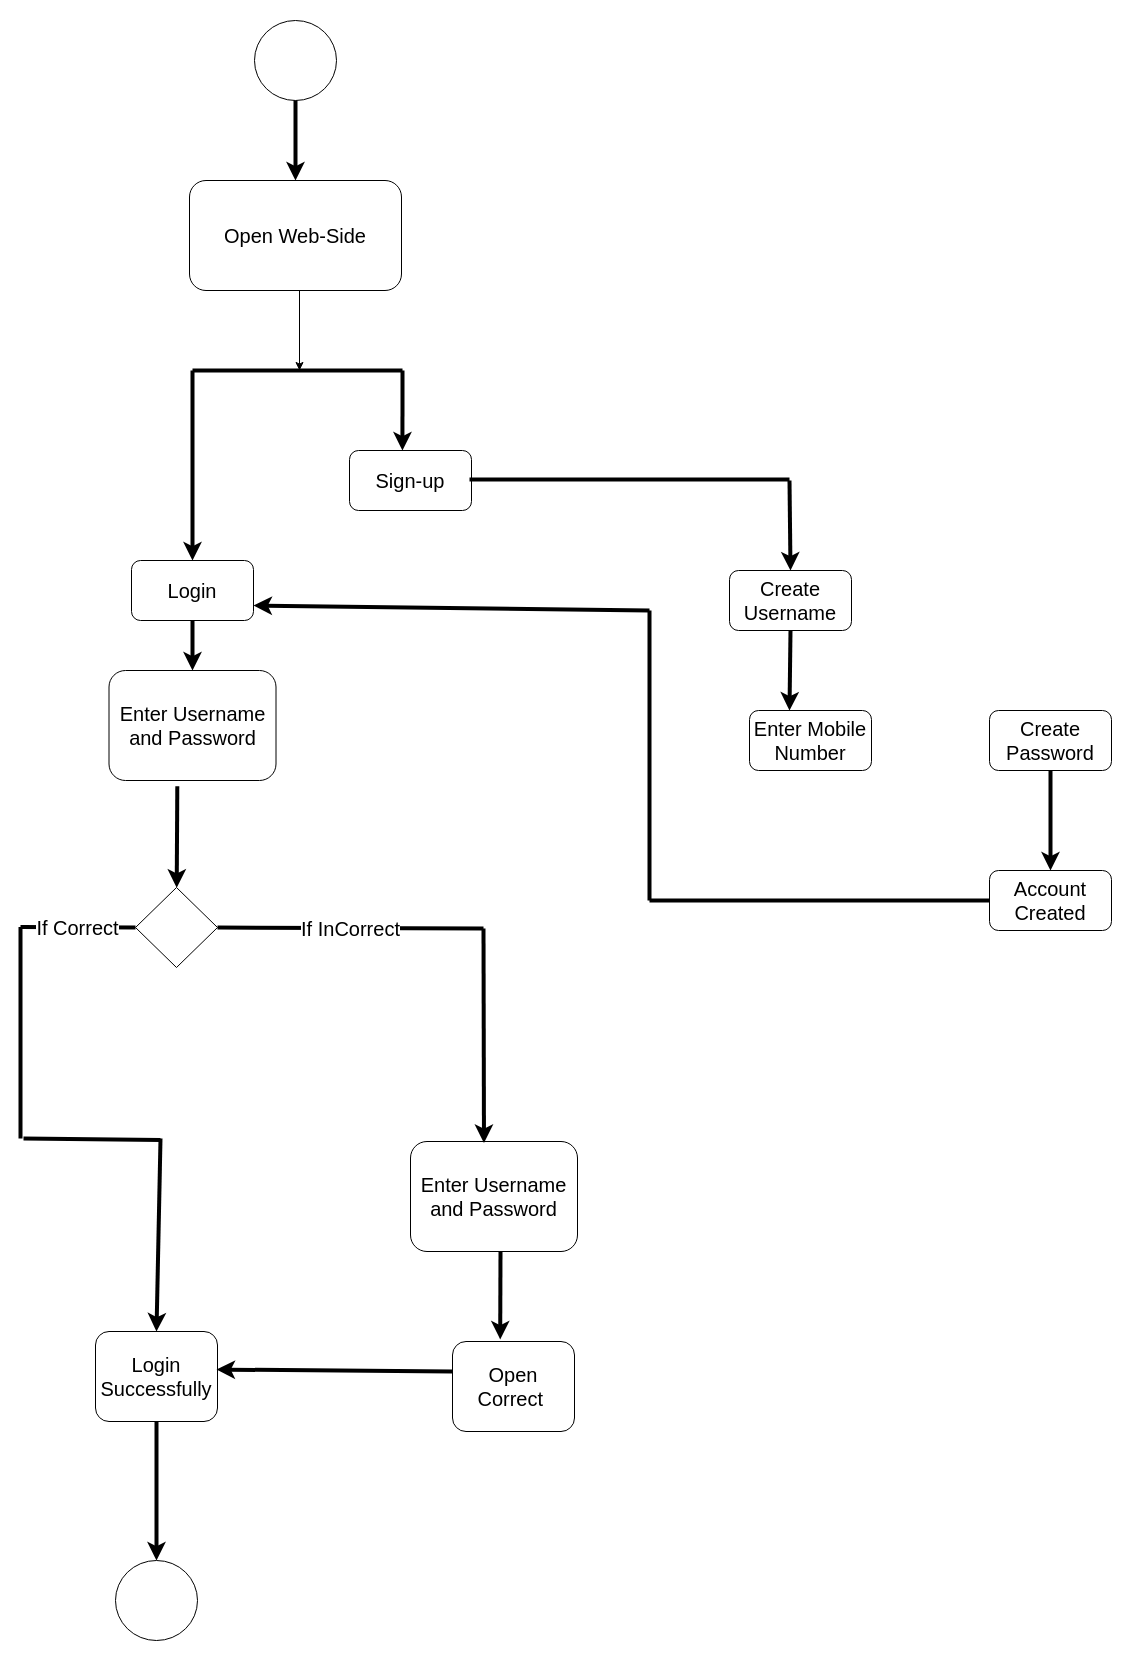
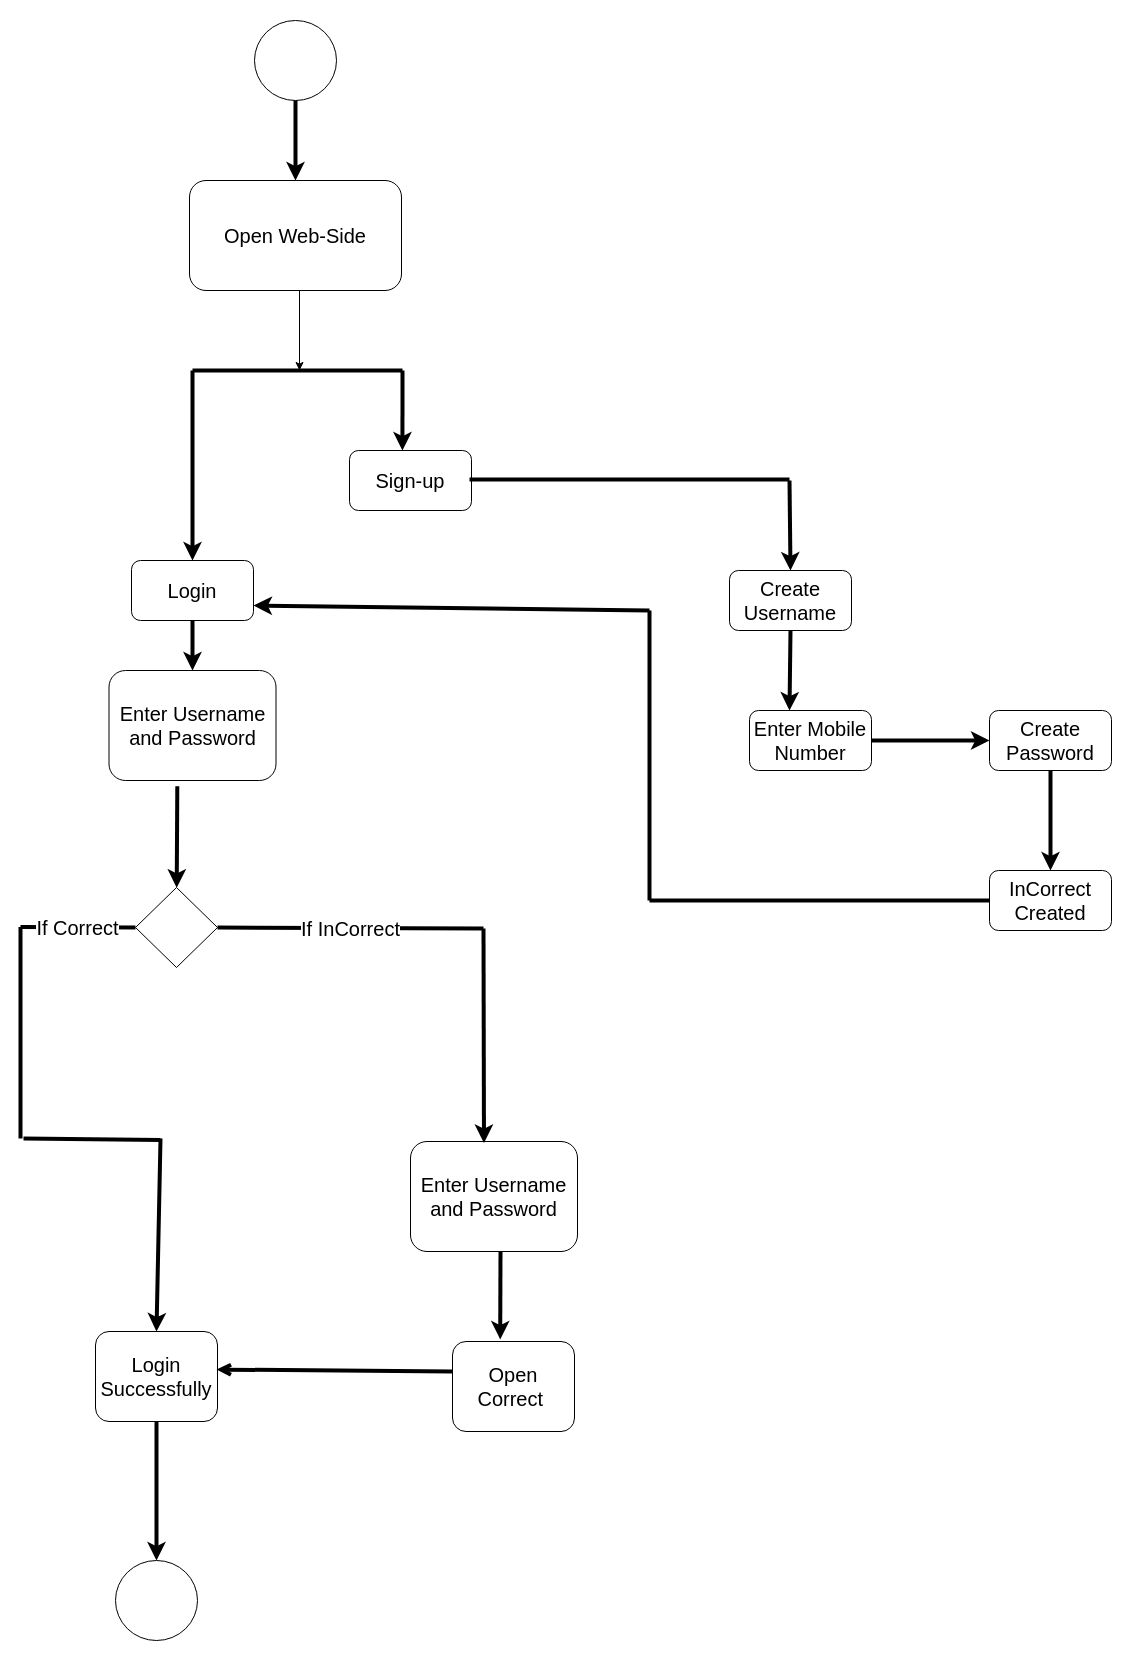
none -> (925, 741)
(1051, 901) -> (1051, 901)
(232, 1370) -> (231, 1370)
